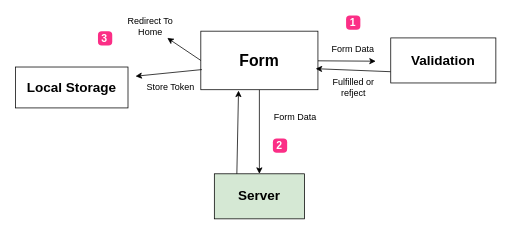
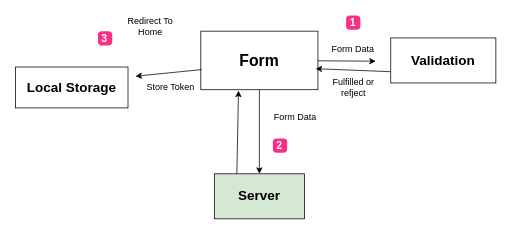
(186, 51) -> none
